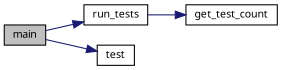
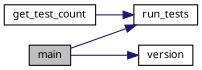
(161, 15) -> (109, 15)
(116, 55) -> (166, 55)
